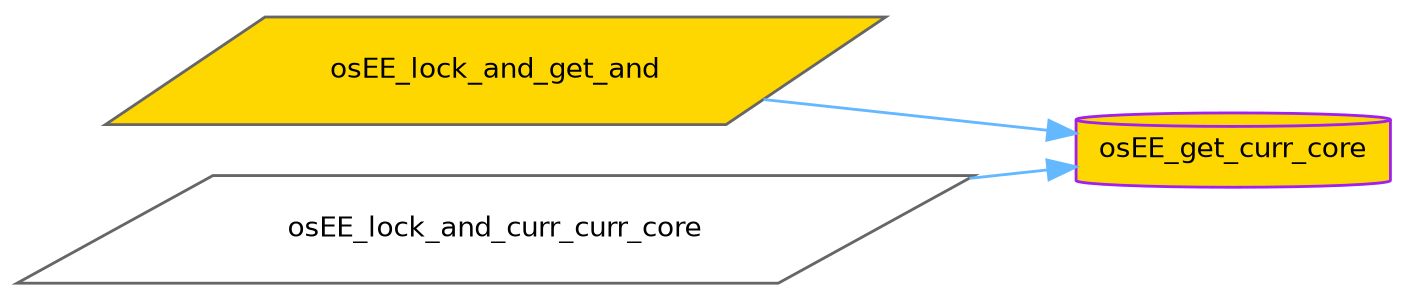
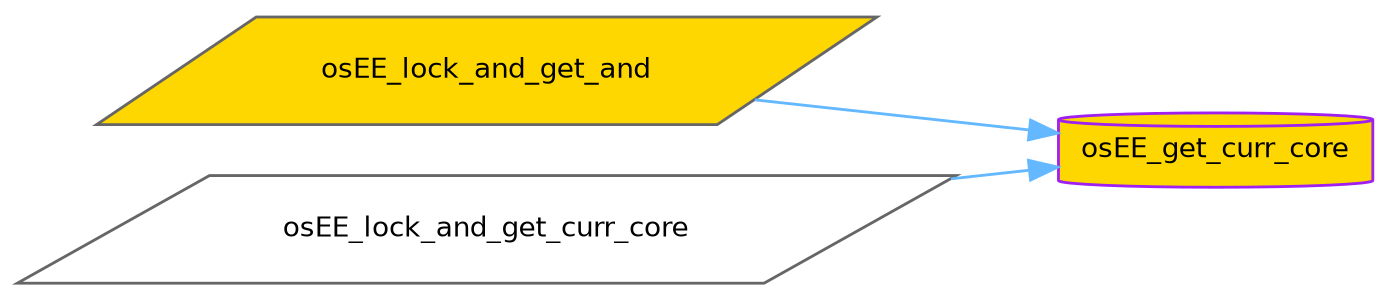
(496, 229) -> (487, 229)
